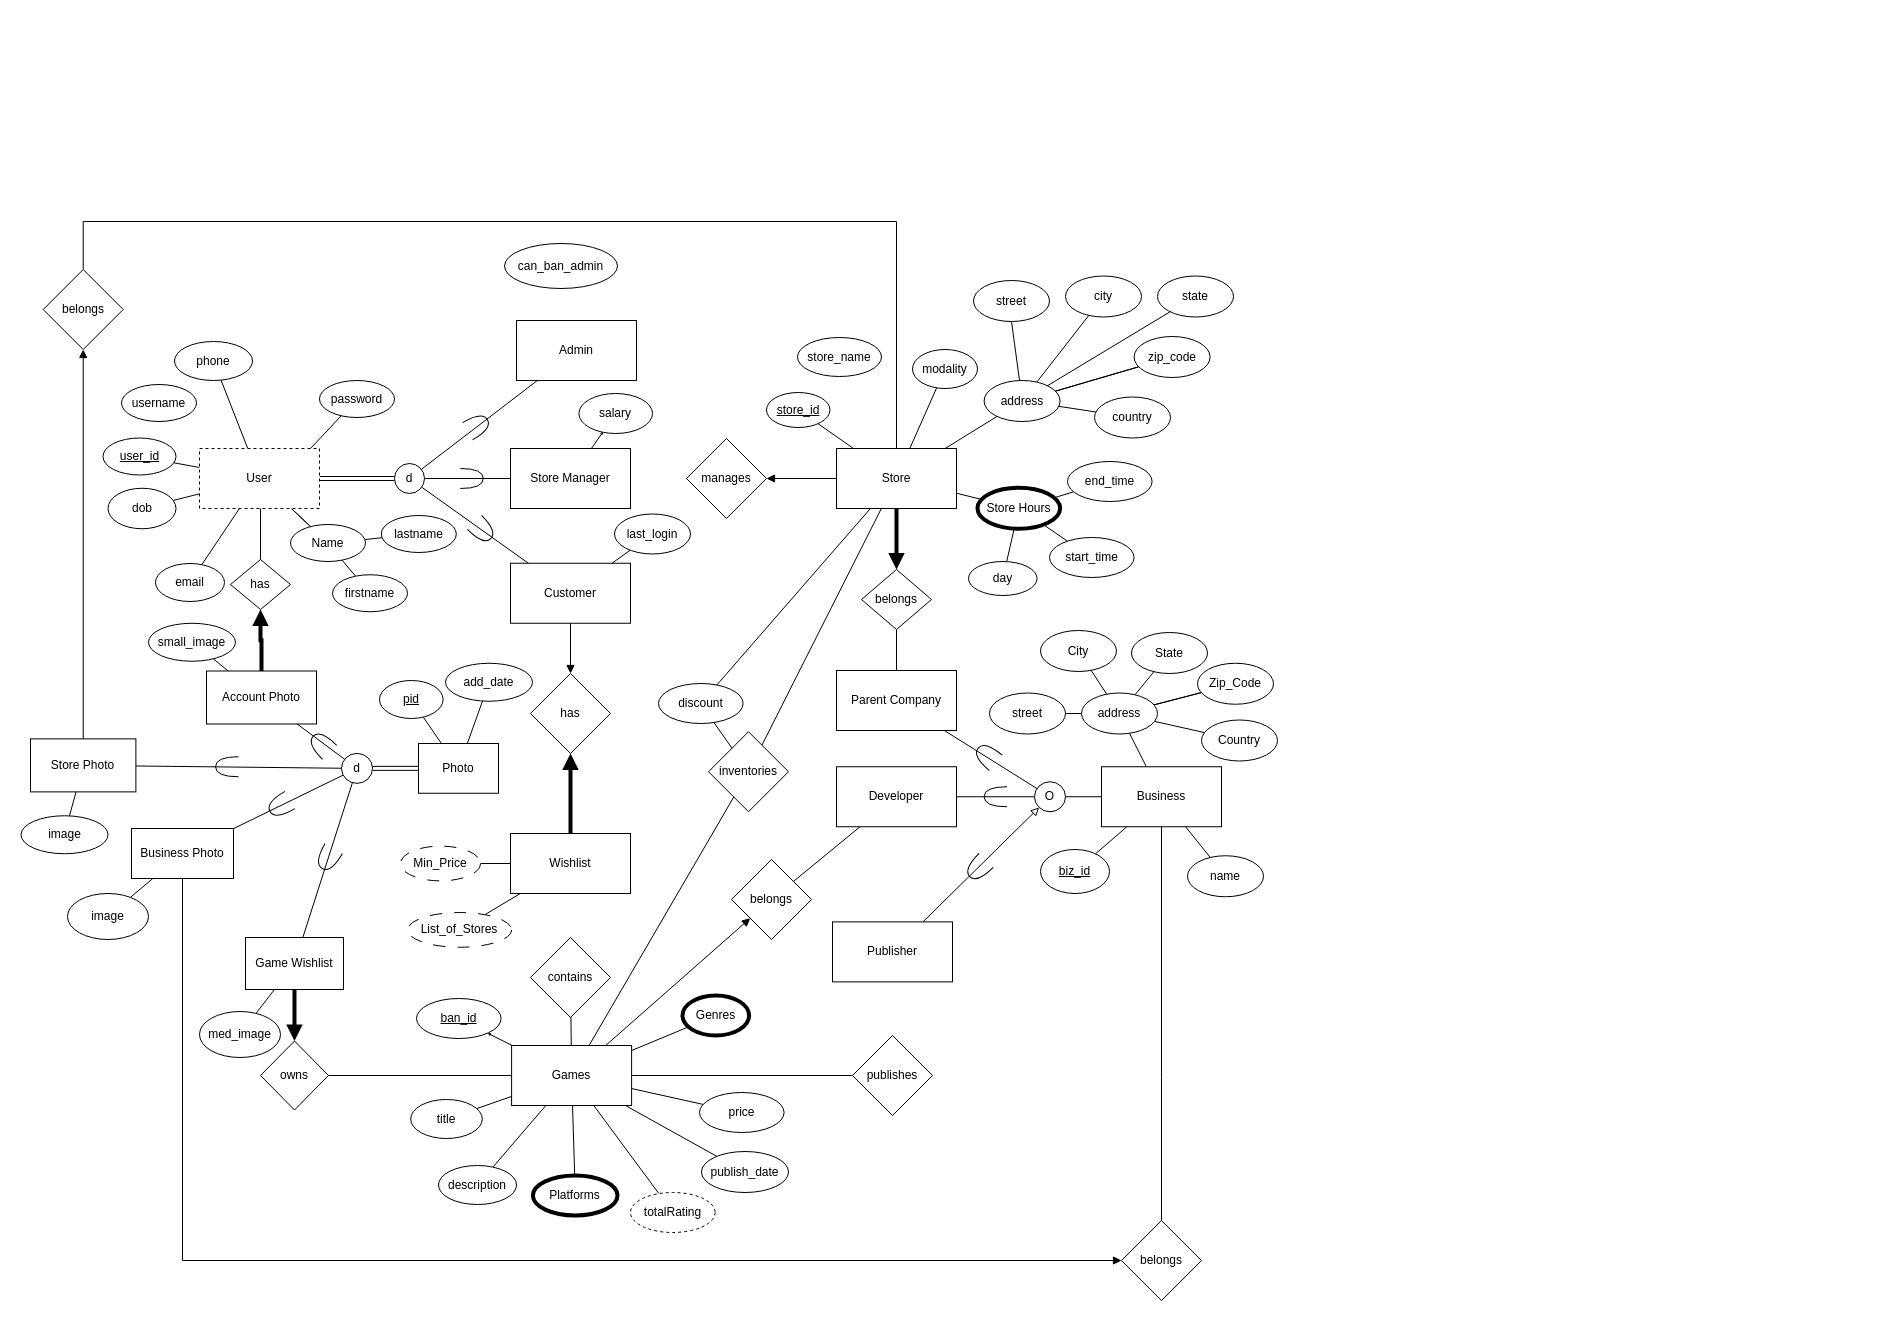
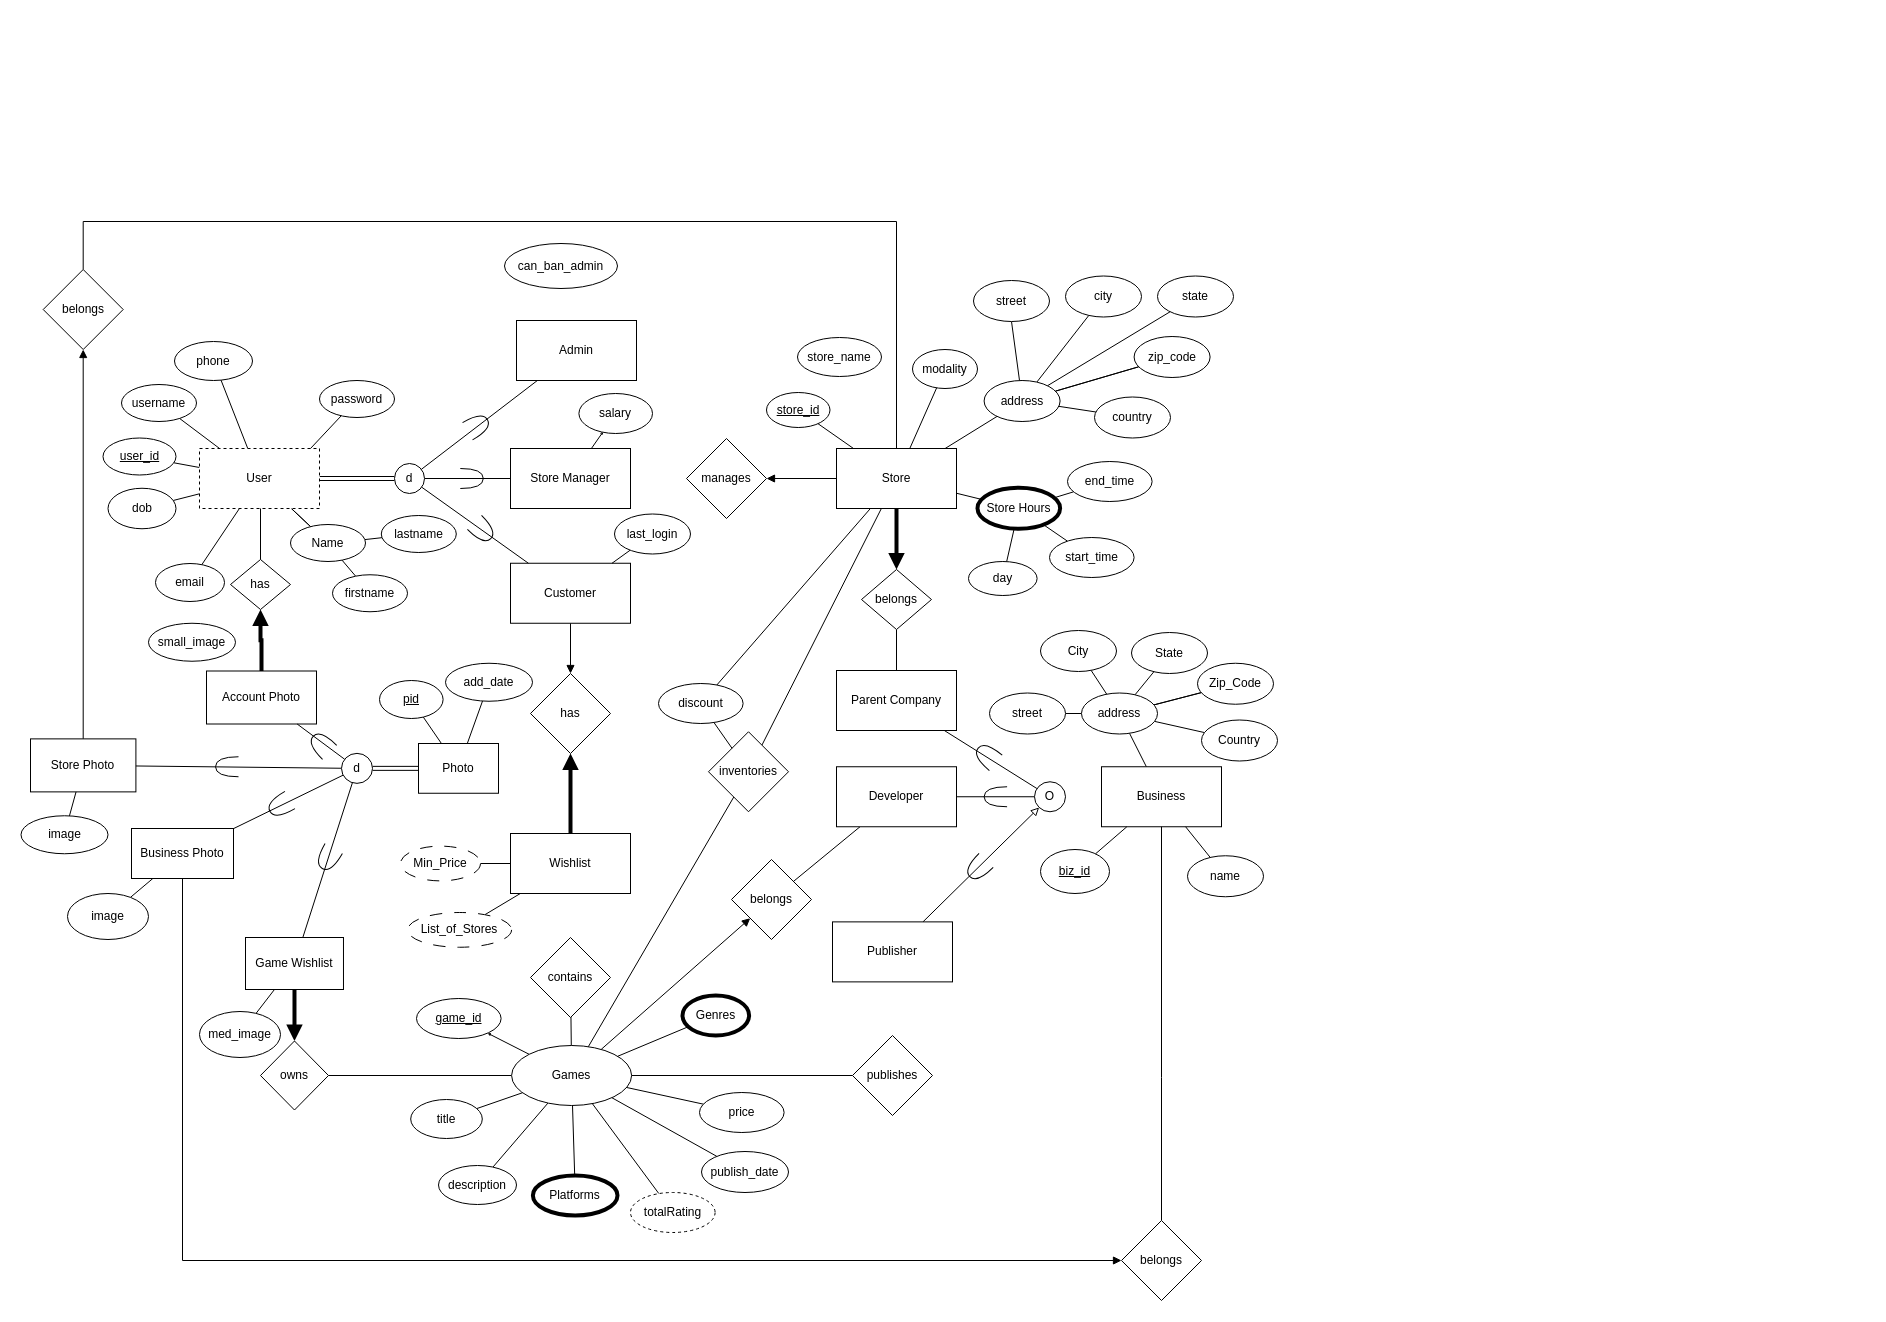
none -> (200, 433)
(220, 665) -> none
(1084, 797) -> none
(459, 1019) -> (459, 1019)
(572, 1076) -> (572, 1076)
